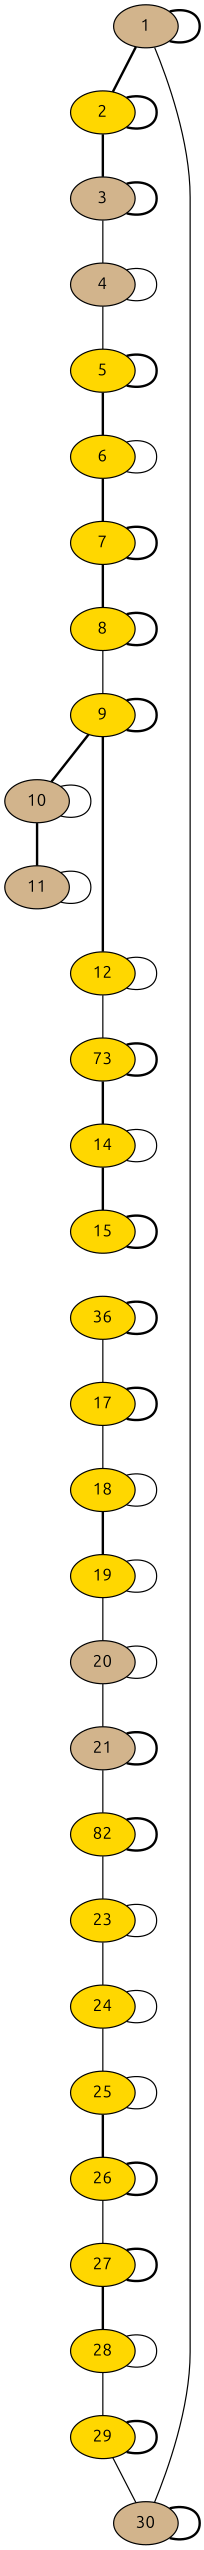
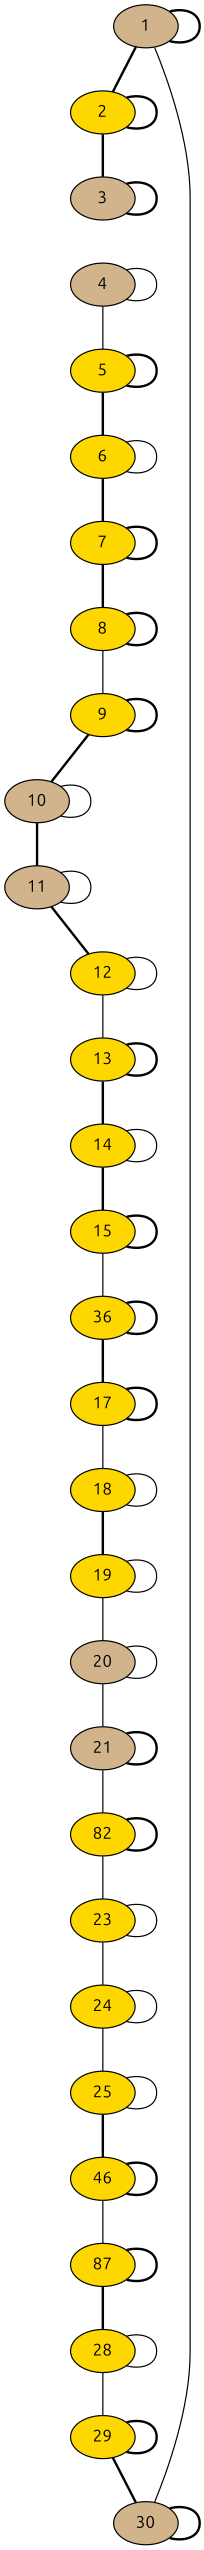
(103, 242) -> none
(103, 844) -> (70, 930)
(103, 1060) -> (103, 1060)
none -> (103, 1275)
(103, 1361) -> (103, 1361)
(103, 2179) -> (103, 2179)
(103, 2265) -> (103, 2265)
(124, 2480) -> (124, 2480)
